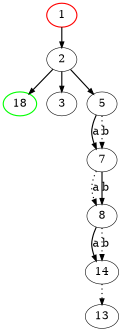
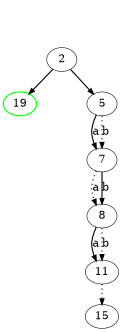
(62, 15) -> none
(20, 104) -> (20, 104)
(62, 104) -> none
(102, 272) -> (102, 272)
(102, 316) -> (102, 316)
